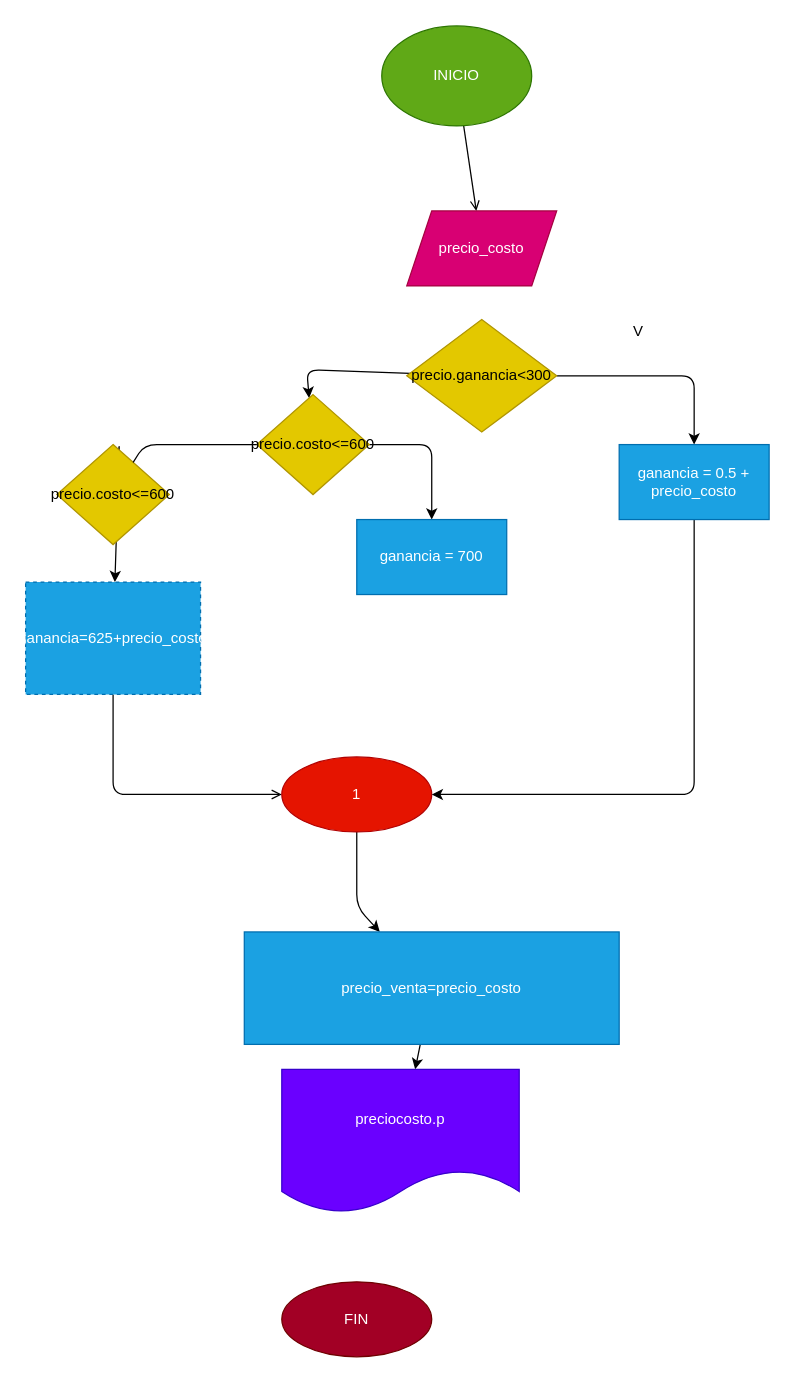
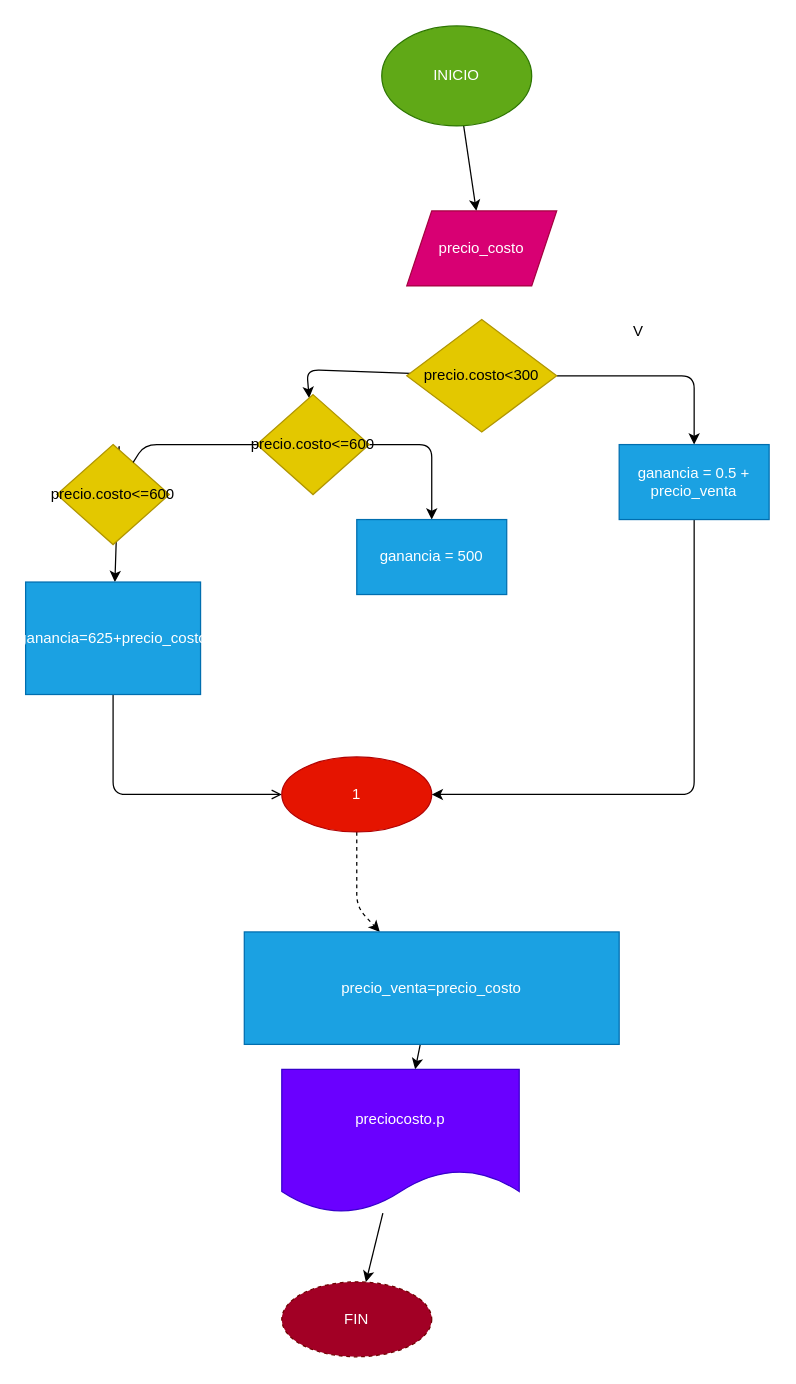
(475, 203) -> (475, 201)
(482, 376) -> (482, 376)
(694, 482) -> (694, 482)
(432, 557) -> (432, 557)
(113, 638) -> (113, 638)
(357, 880) -> (357, 880)
none -> (376, 1243)
(357, 1319) -> (357, 1319)
